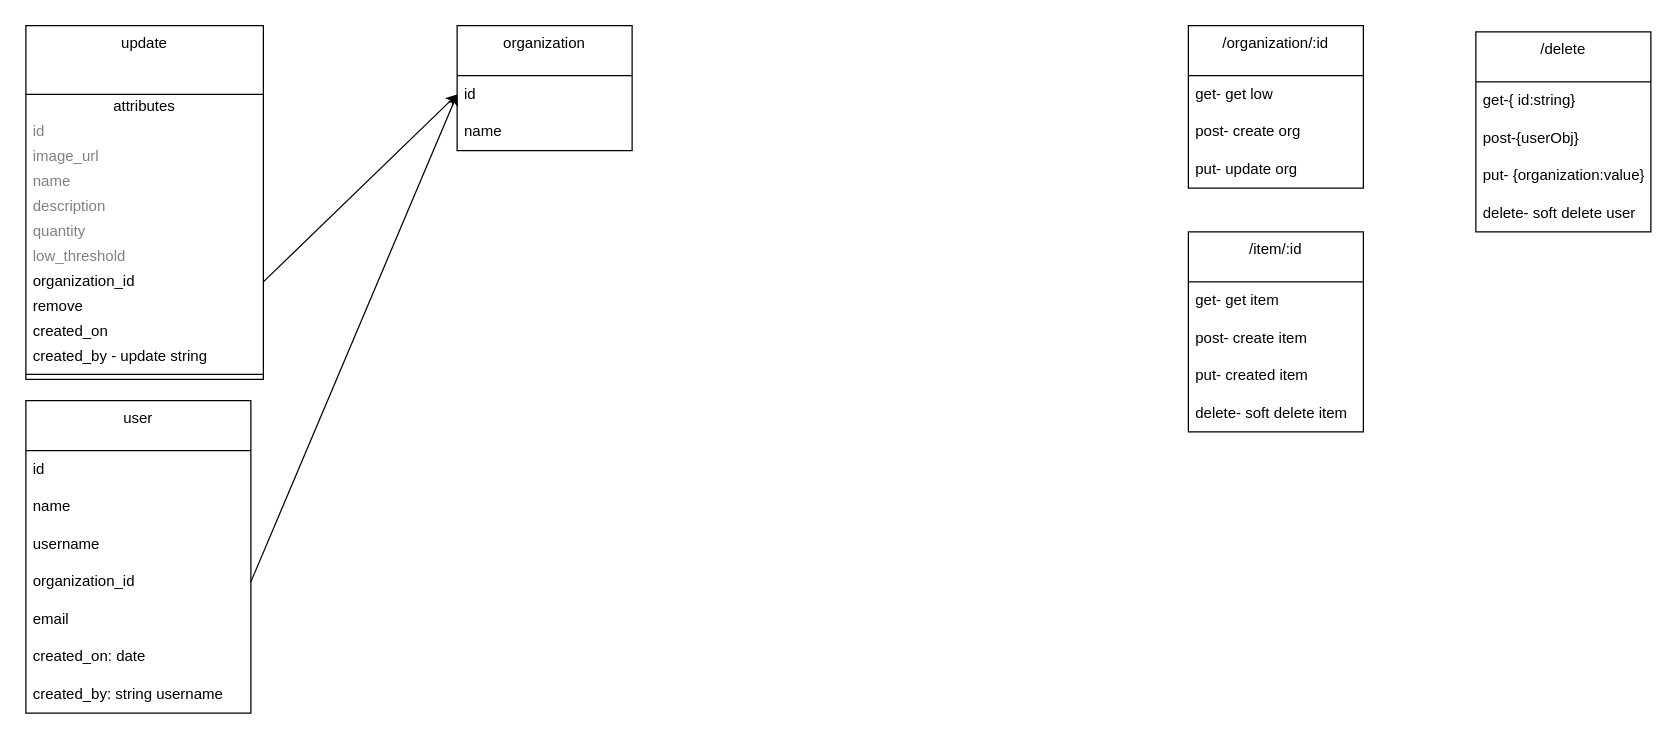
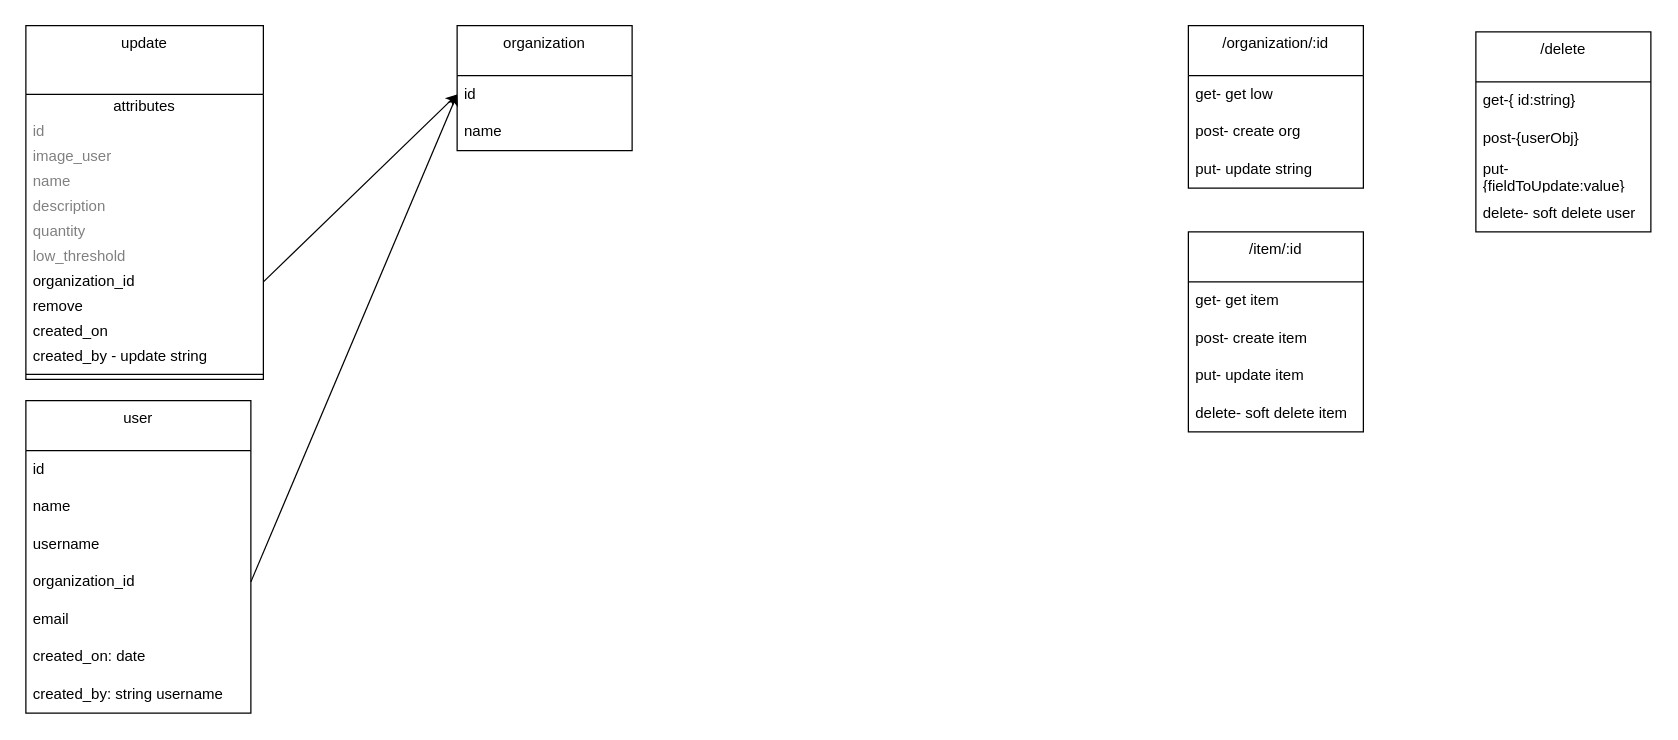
(67, 157) -> (73, 157)
(1255, 169) -> (1265, 169)
(1564, 176) -> (1564, 176)
(1261, 376) -> (1257, 376)
